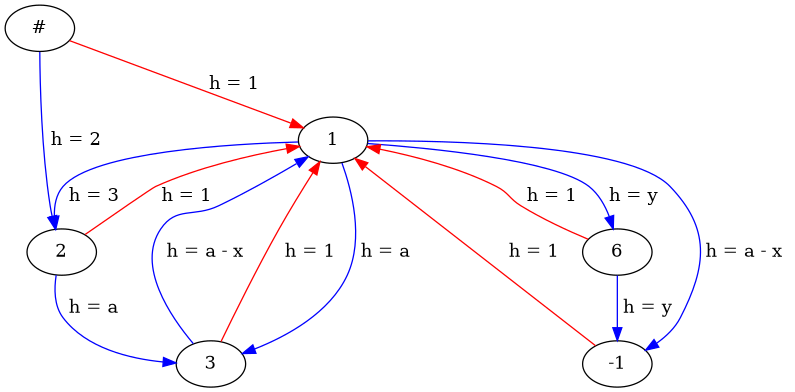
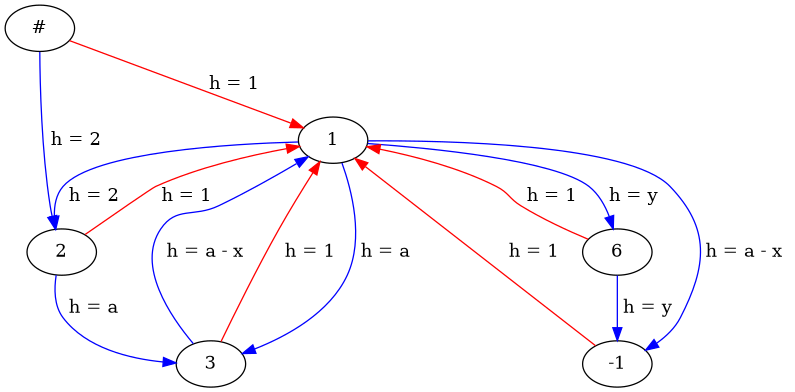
(95, 196) -> (95, 196)
